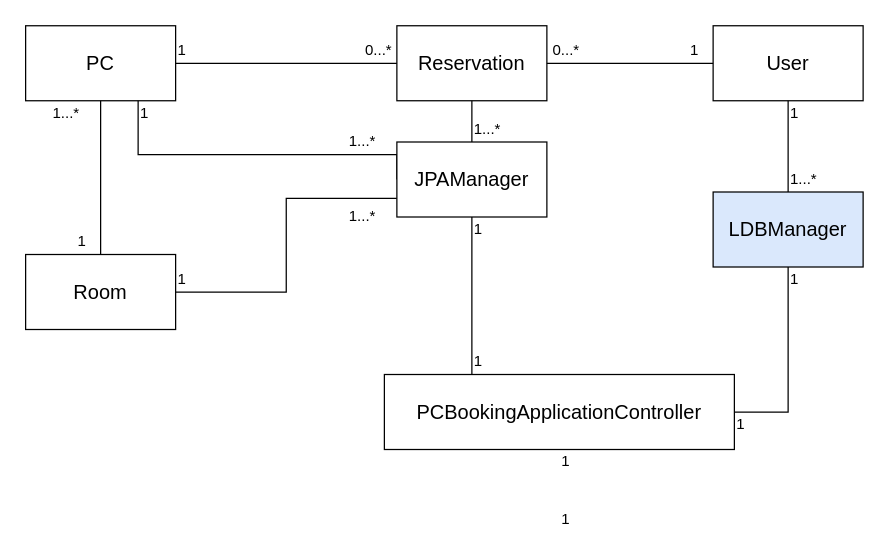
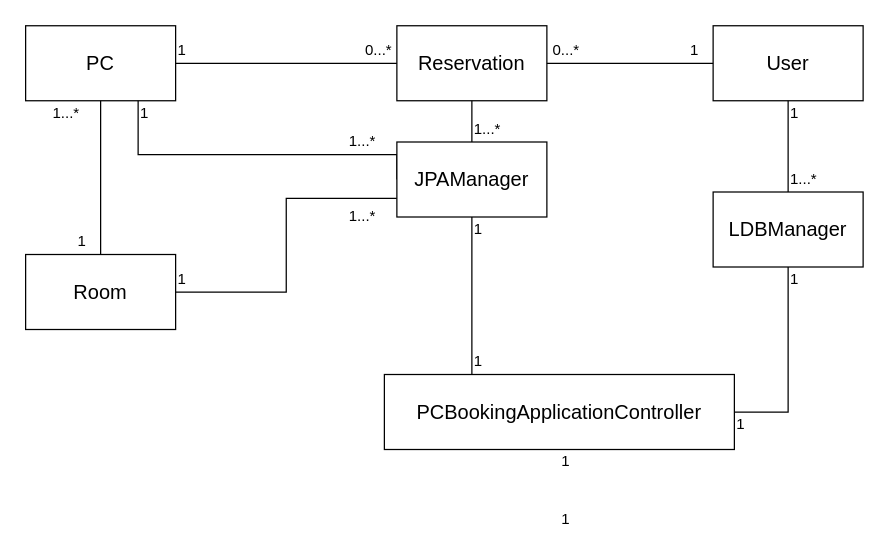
(788, 229) -> (788, 229)
